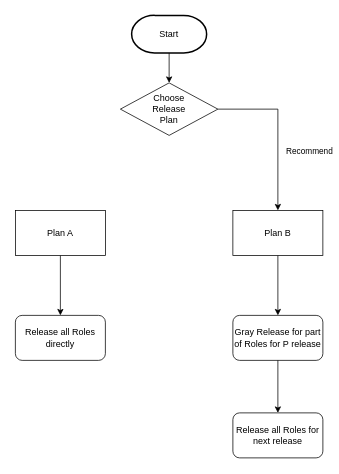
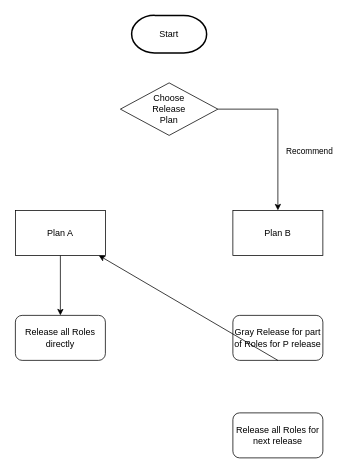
(169, 76) -> none
(278, 309) -> none
(278, 406) -> (190, 309)
